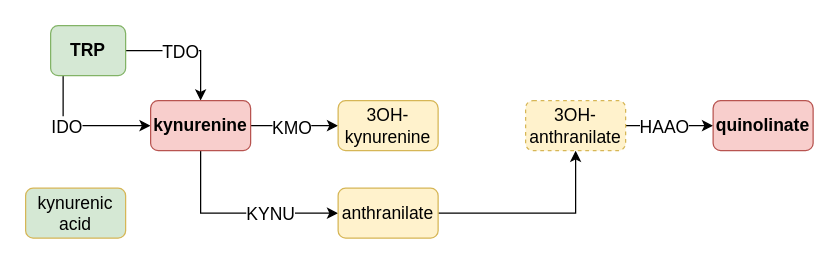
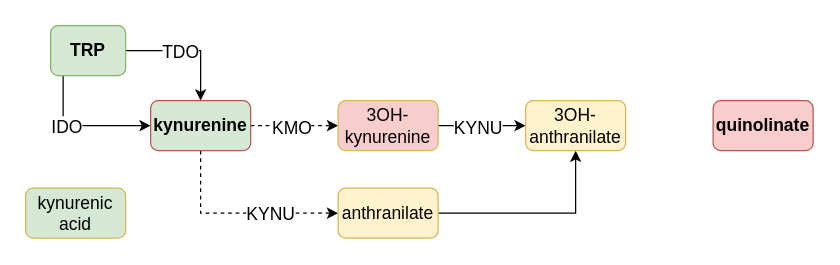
(201, 126) -> (201, 126)
(262, 126) -> (262, 126)
(388, 126) -> (388, 126)
none -> (477, 126)
(576, 126) -> (576, 126)
(665, 126) -> none
(201, 204) -> (201, 204)
